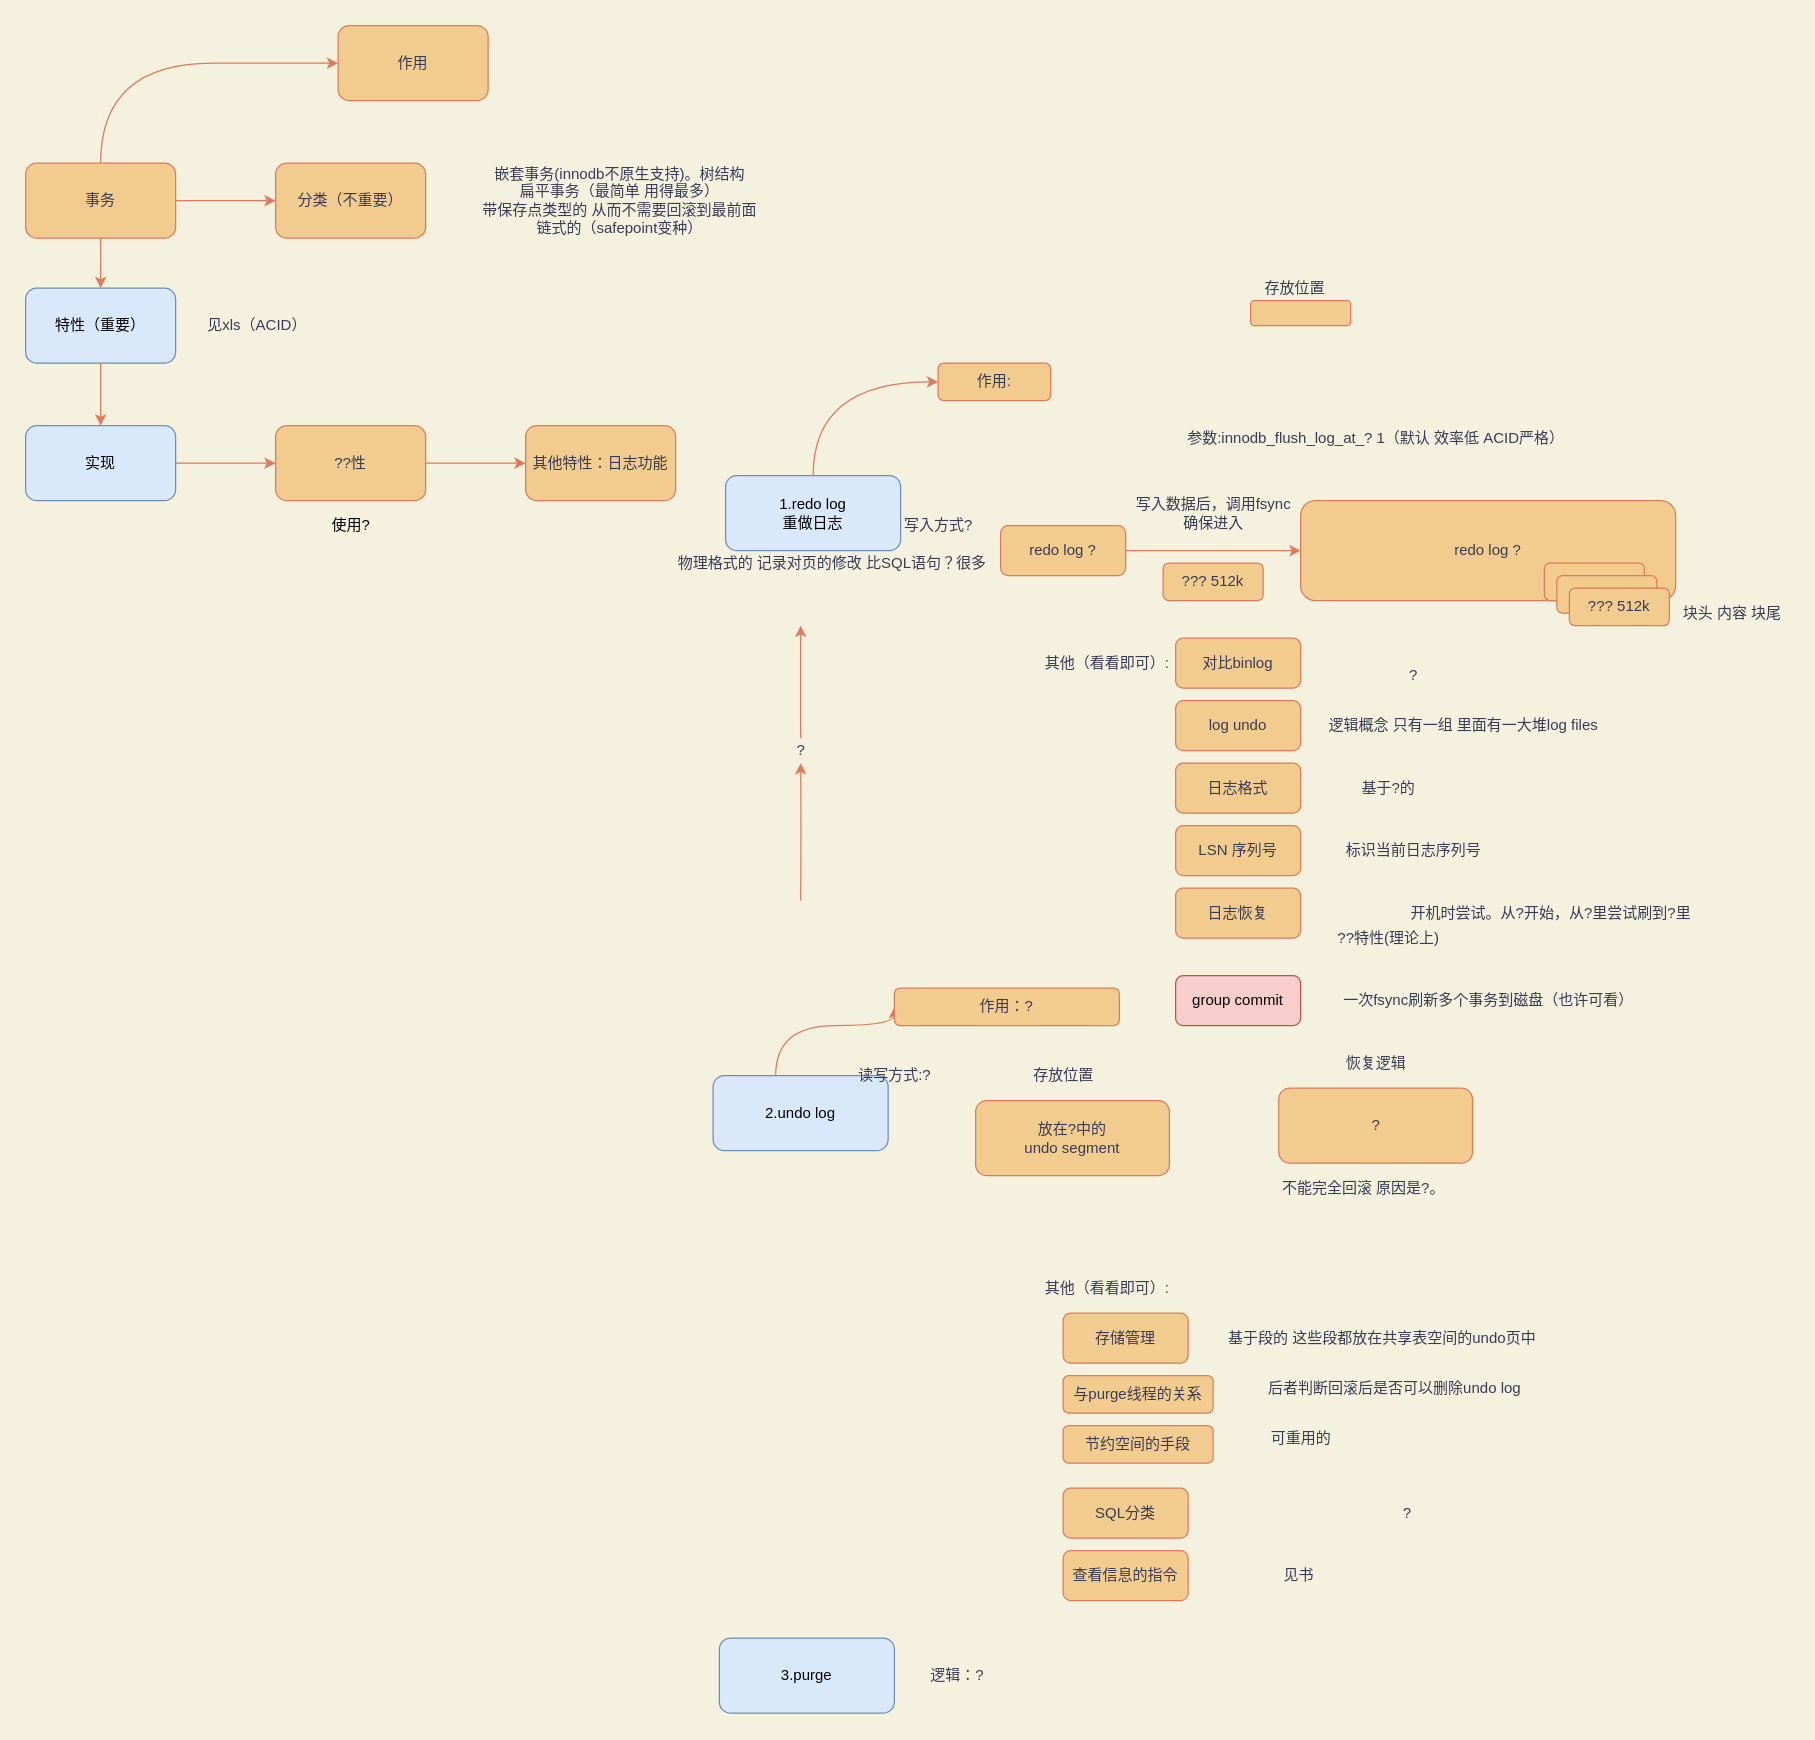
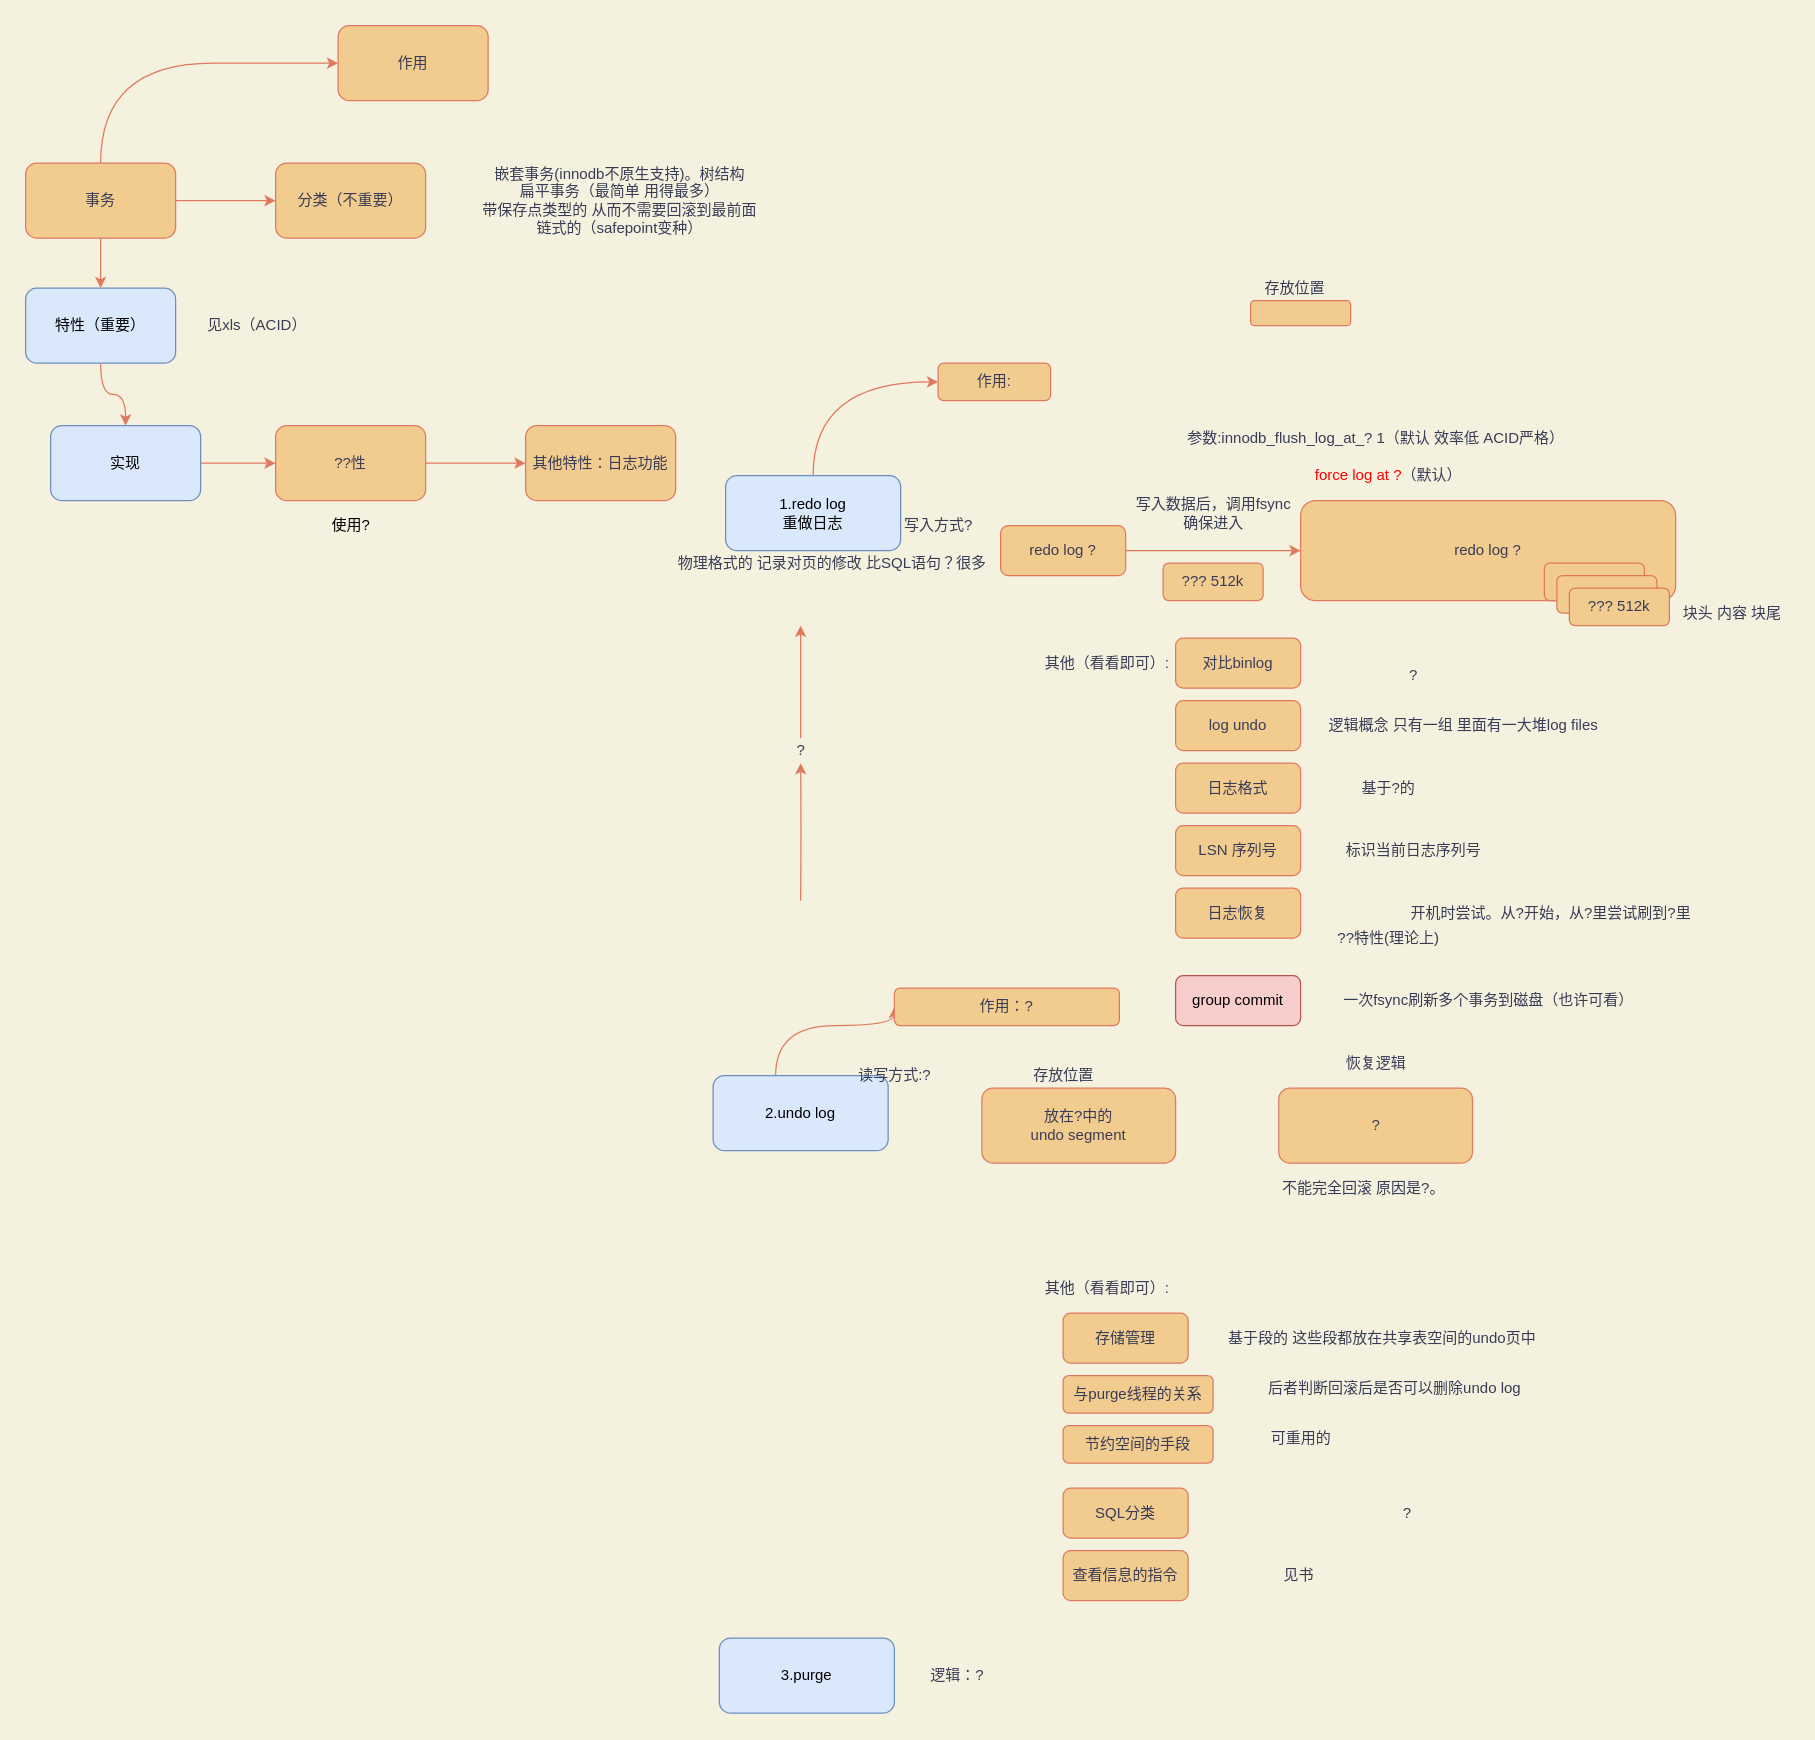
(101, 463) -> (126, 463)
none -> (1388, 476)
(1073, 1138) -> (1079, 1126)
